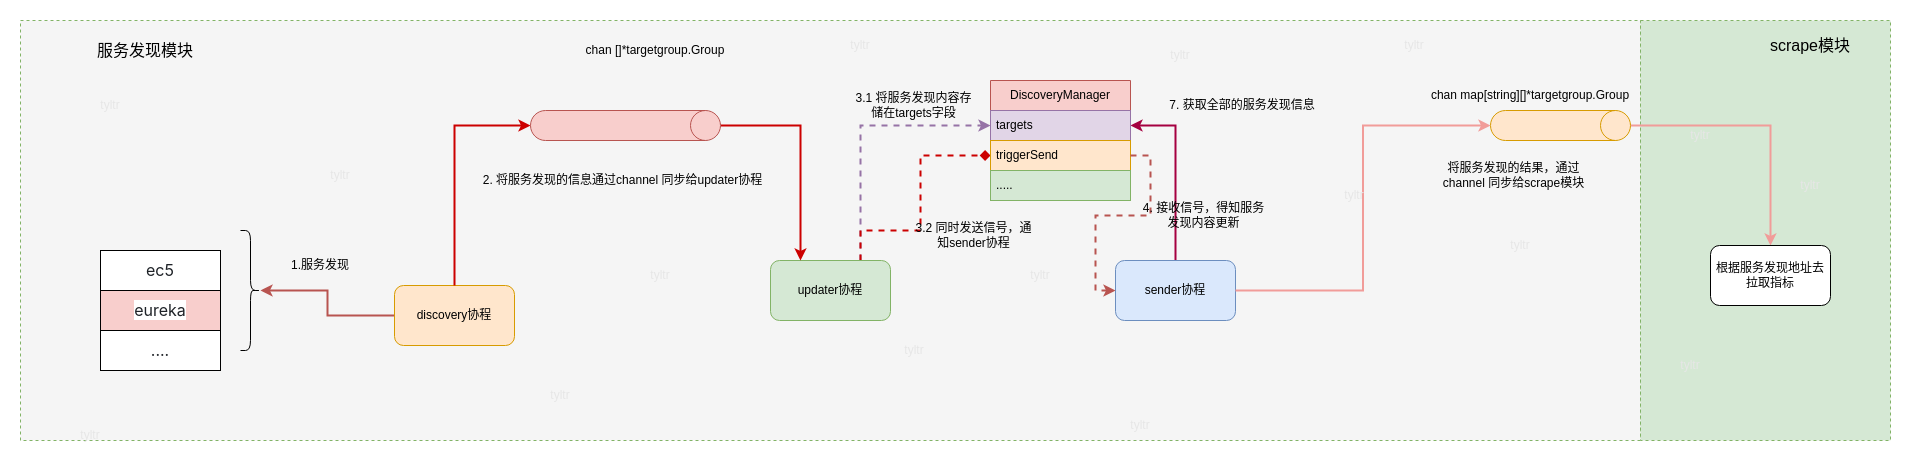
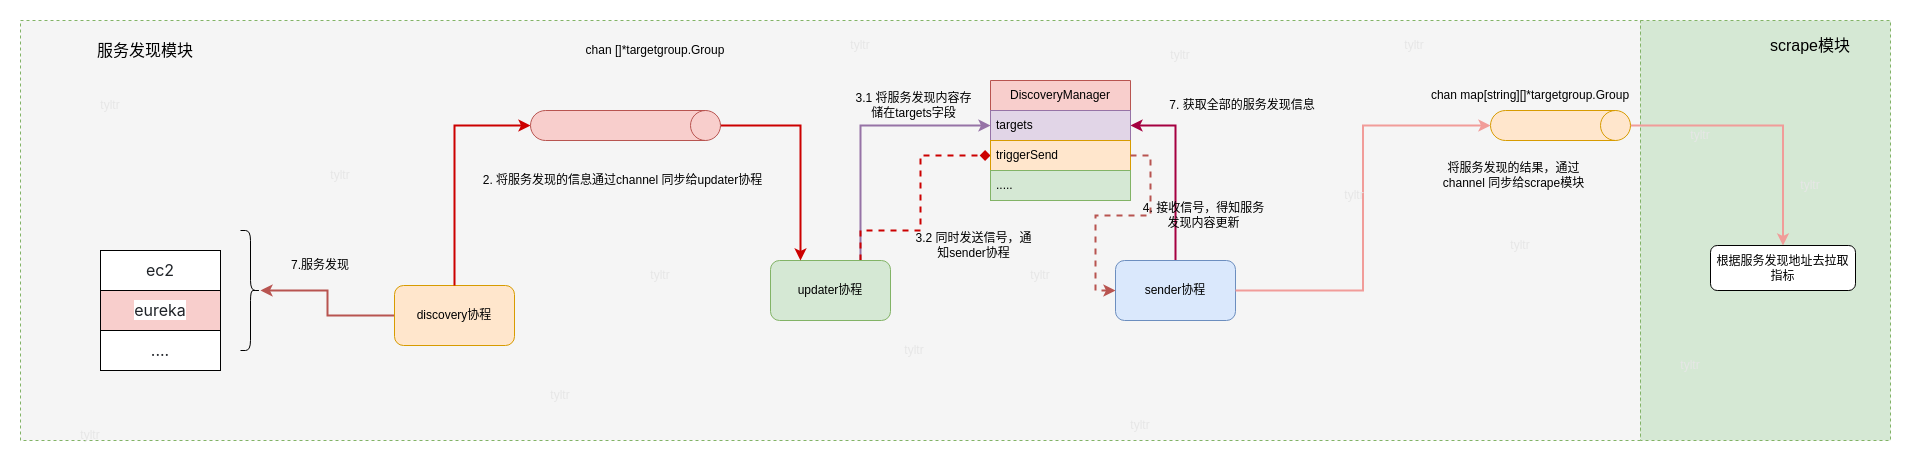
(868, 126) -> (868, 126)
(974, 236) -> (974, 246)
(321, 266) -> (321, 266)
(161, 271) -> (161, 271)
(1771, 276) -> (1783, 268)
